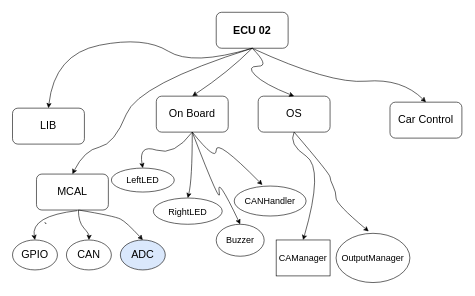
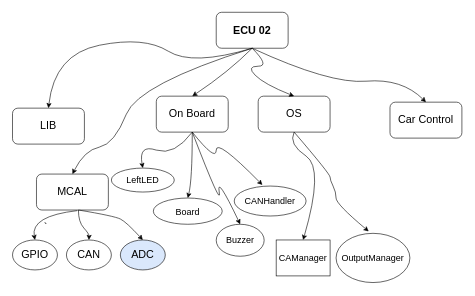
(188, 212) -> (188, 212)
